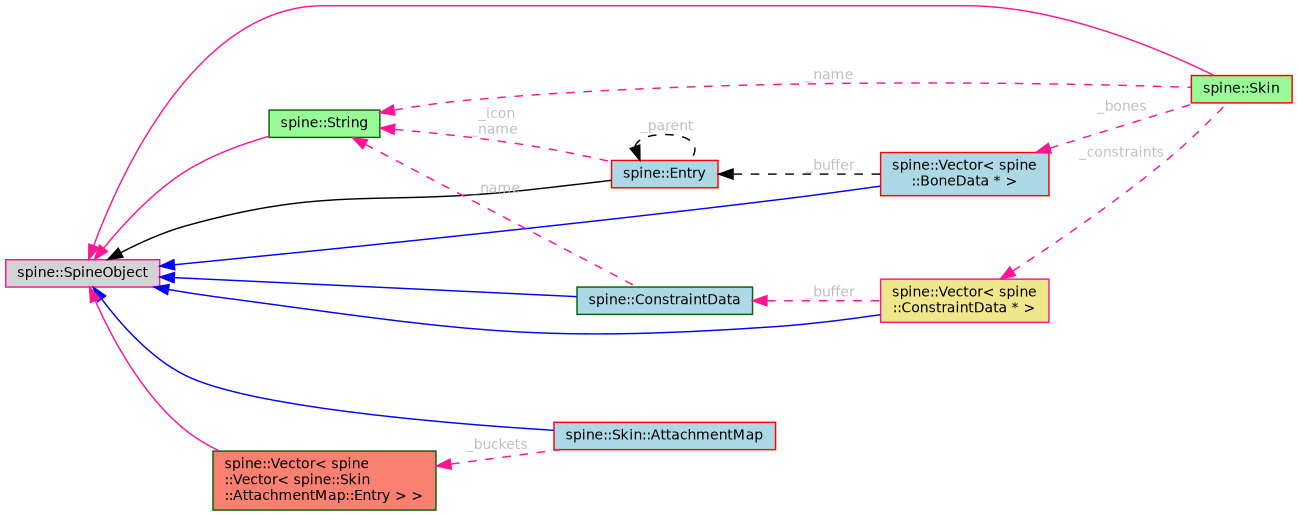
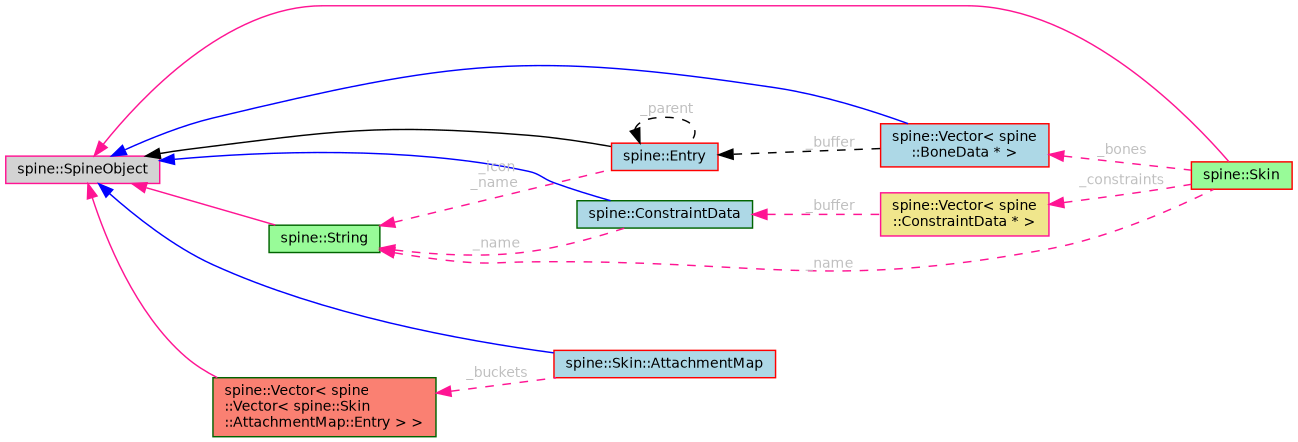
(524, 332) -> none
